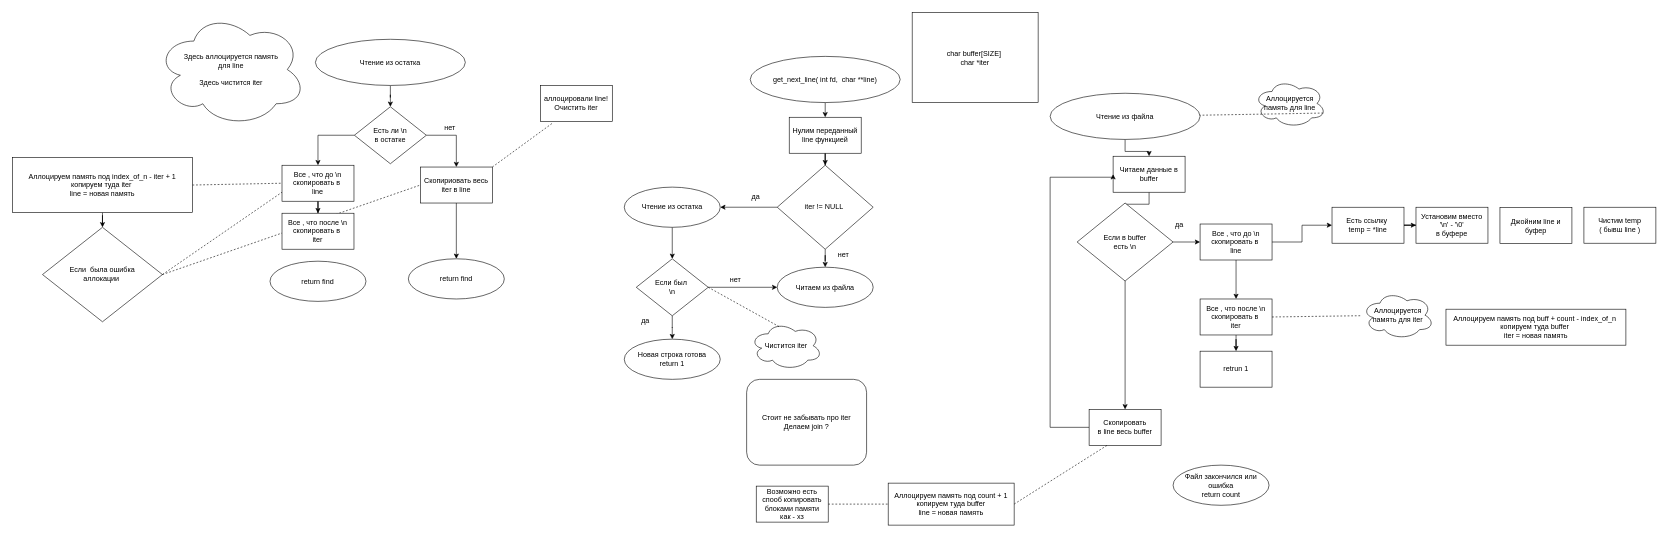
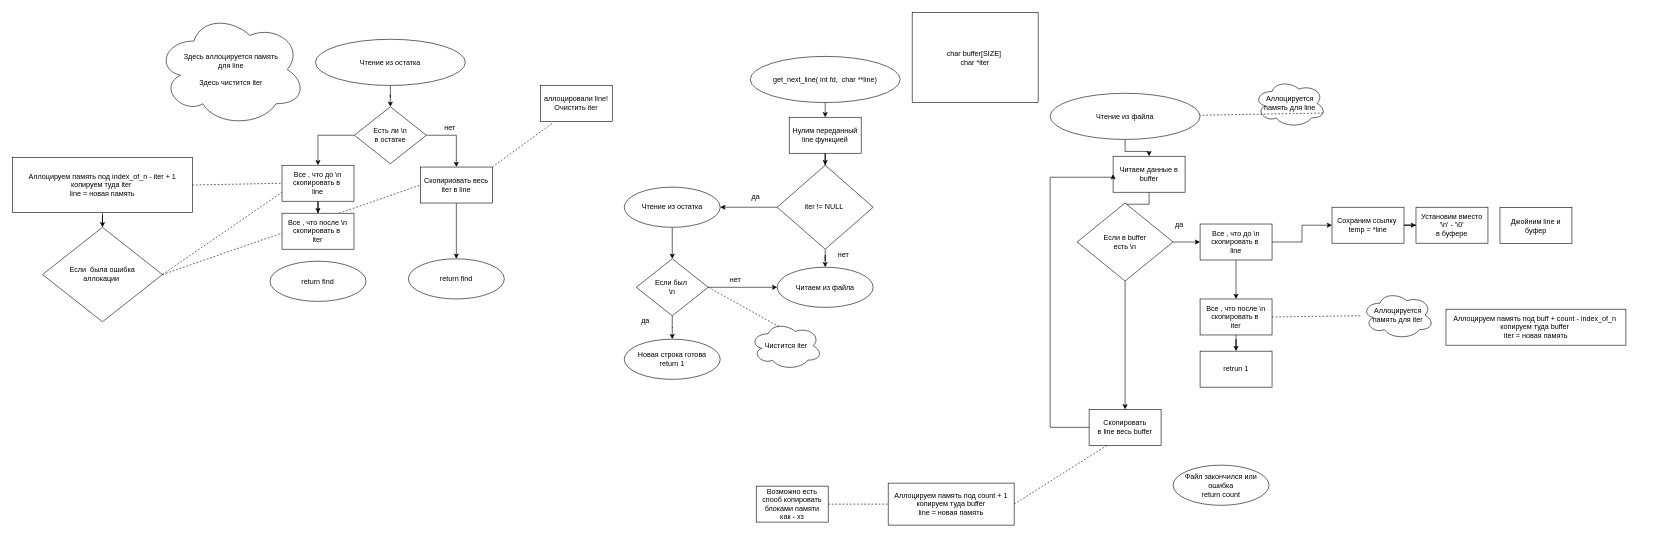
(1368, 225) -> (1368, 225)
(1620, 225) -> none
(807, 422) -> none
